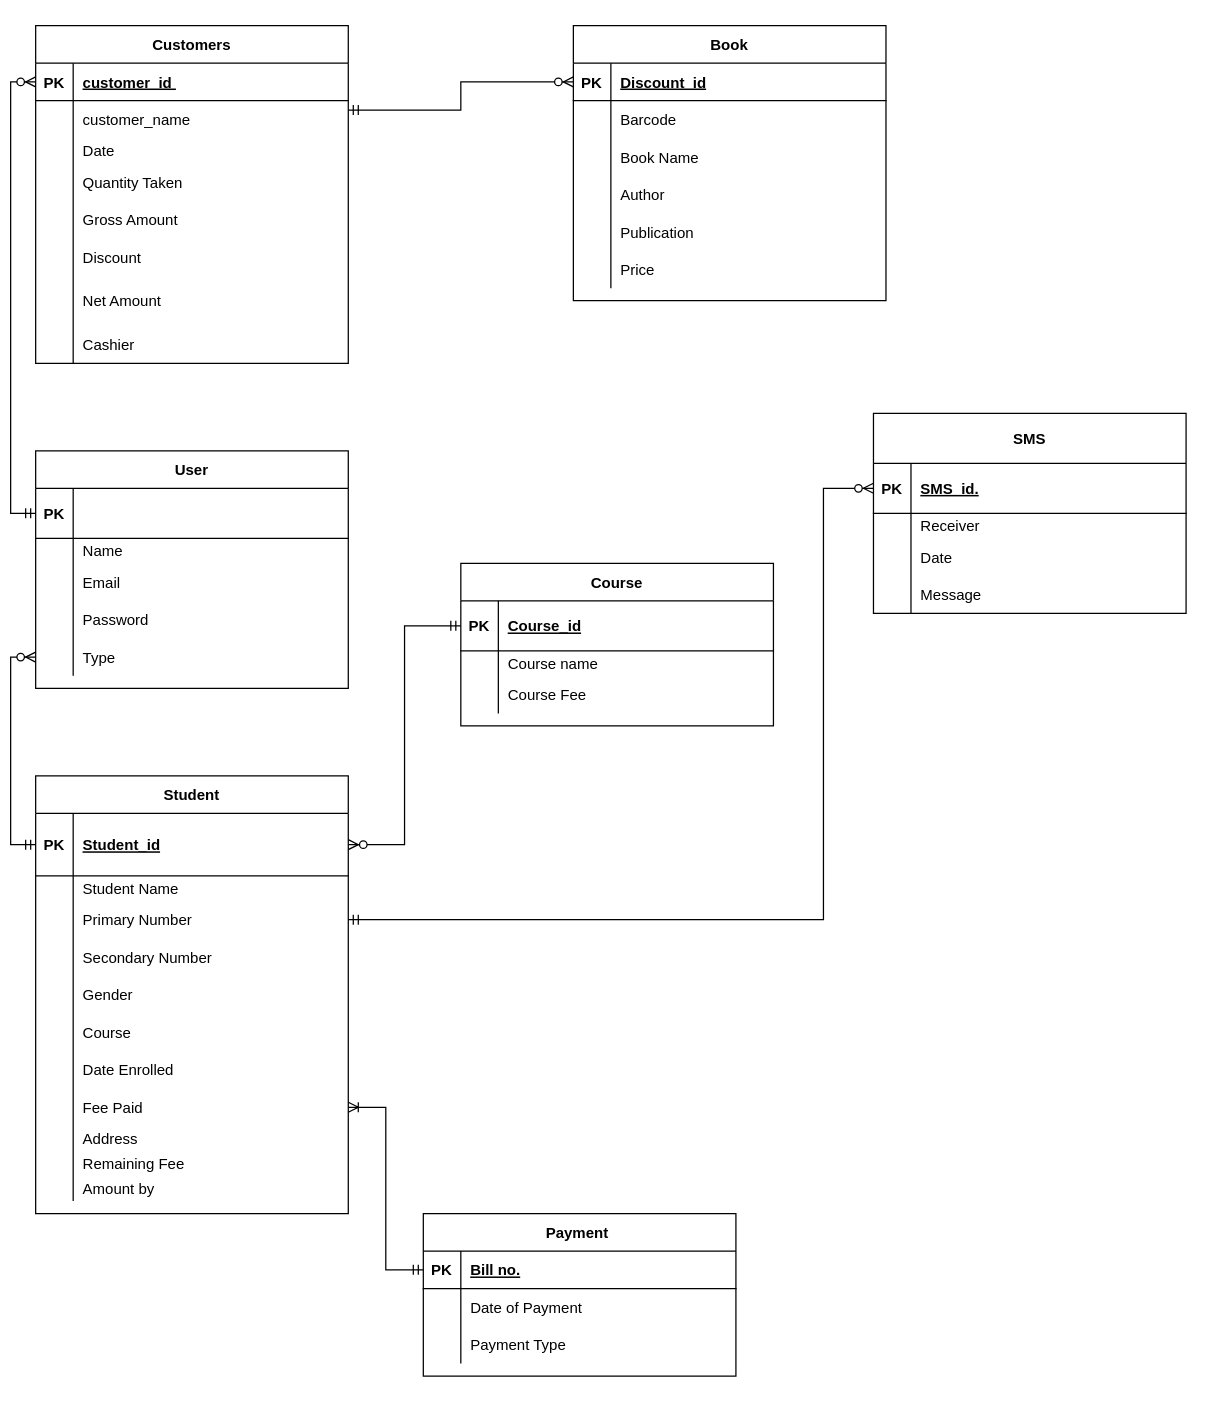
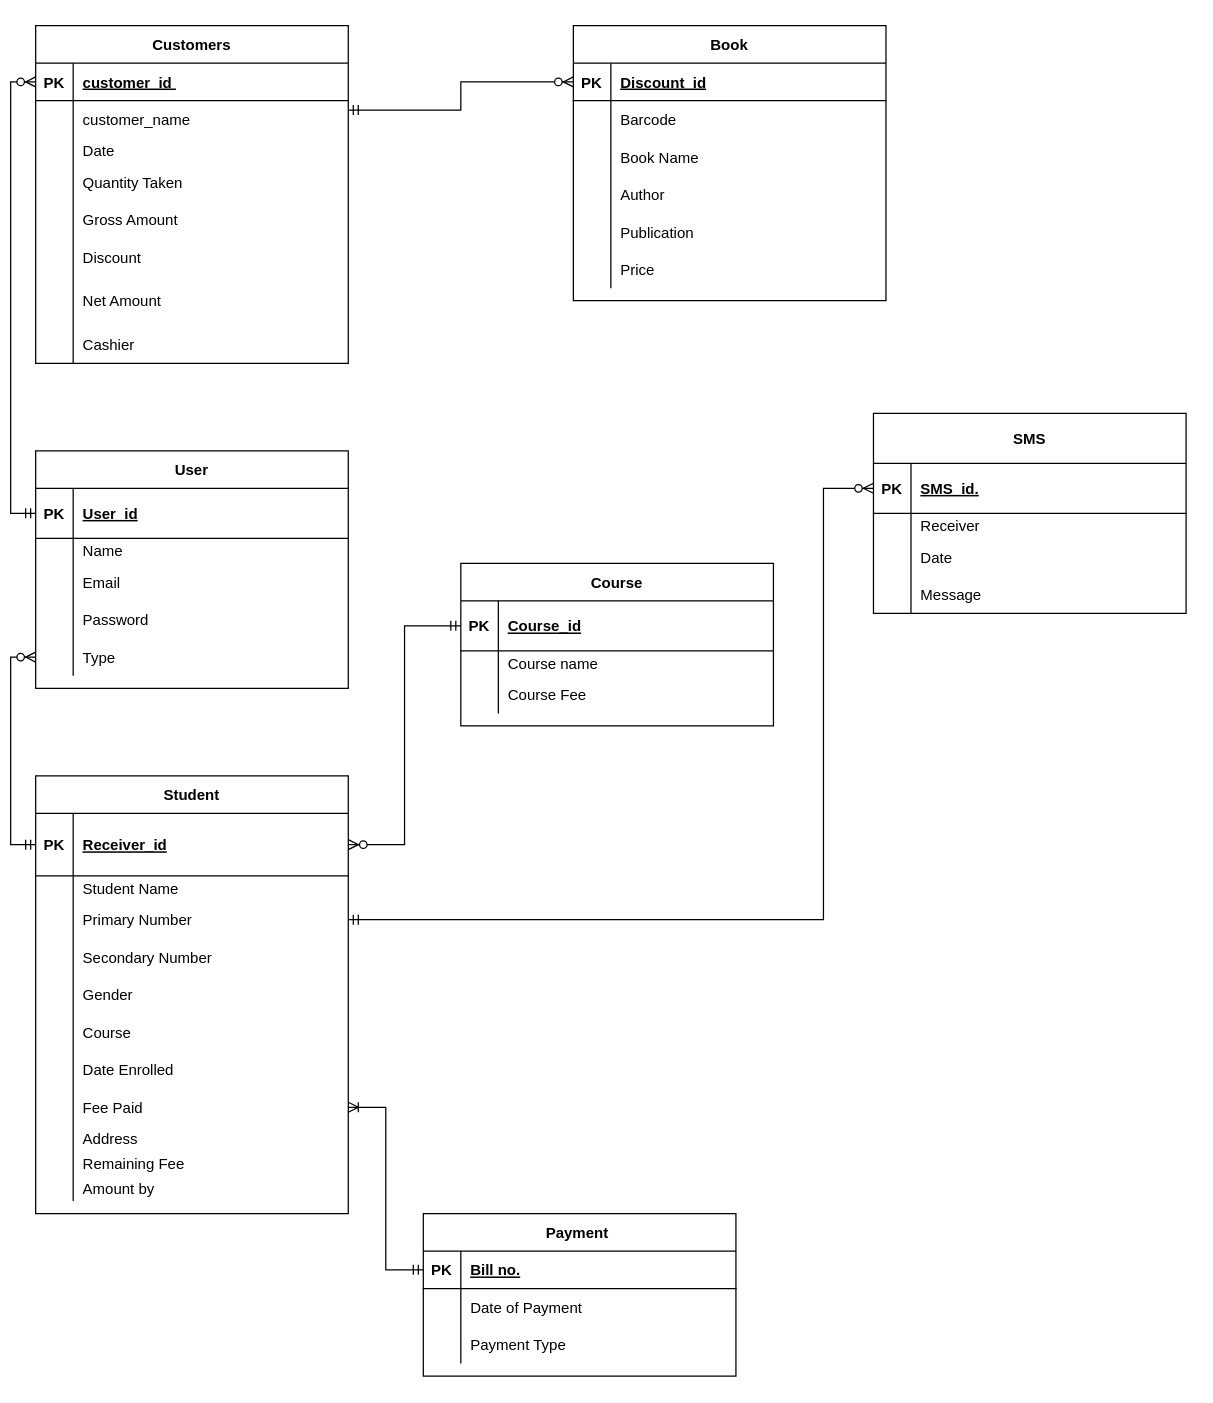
none -> (211, 513)
(123, 845) -> (125, 845)
